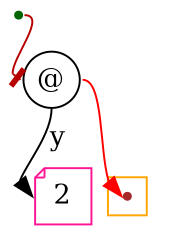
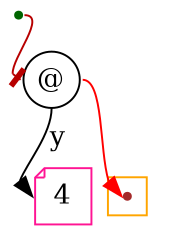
(63, 196) -> (63, 196)
